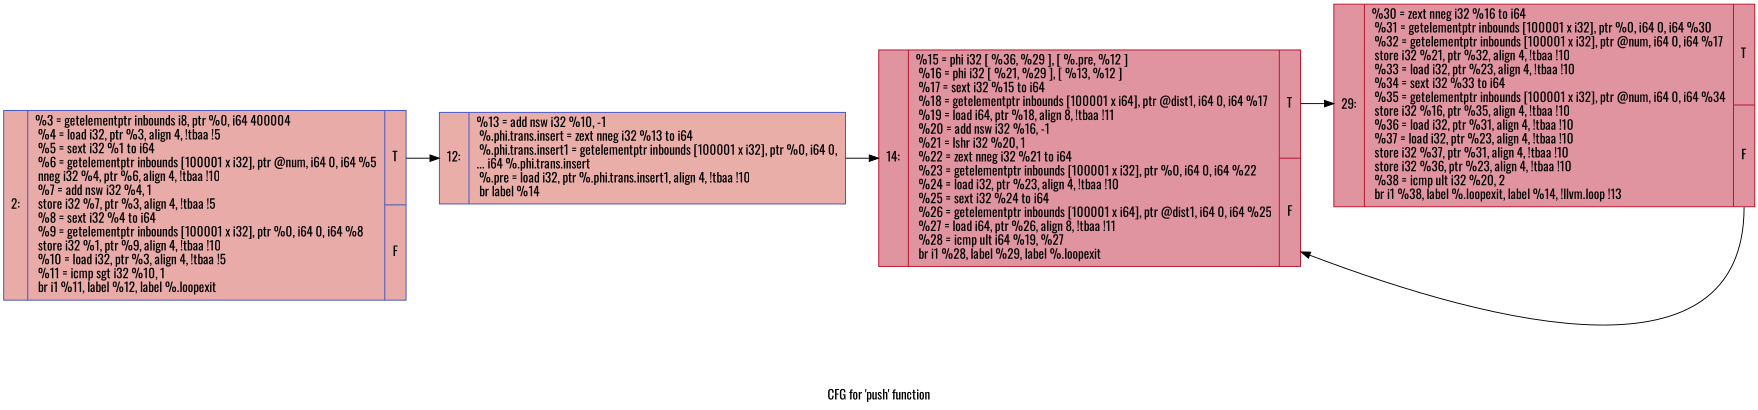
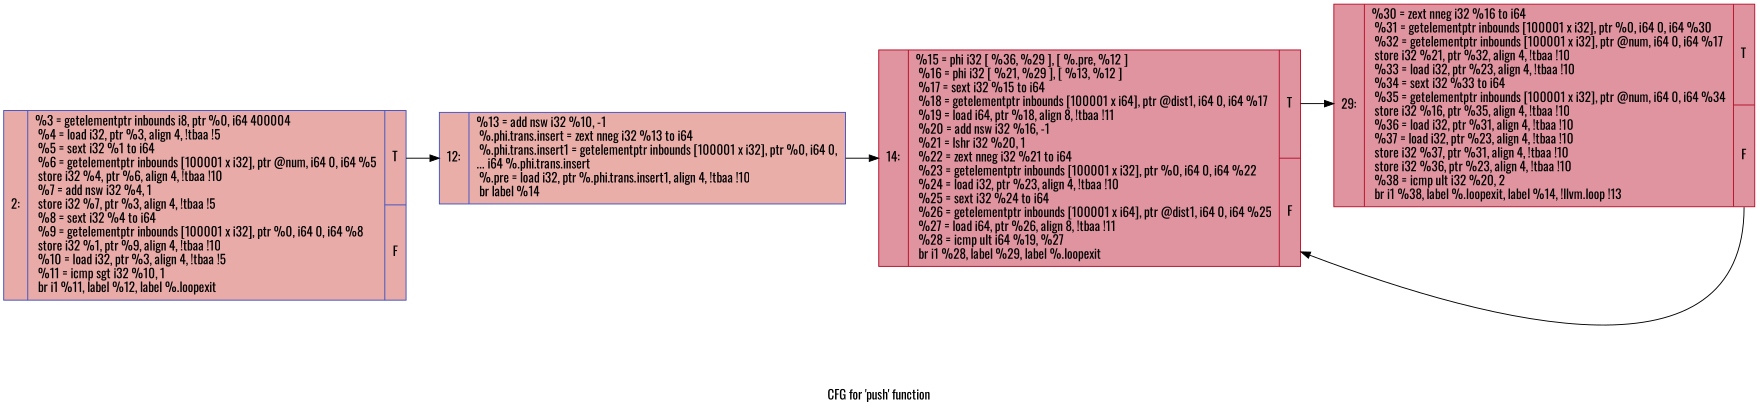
(128, 177) -> (129, 177)
